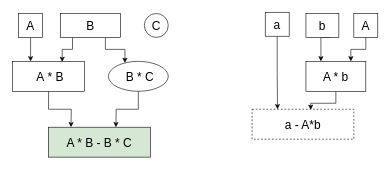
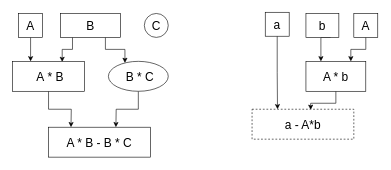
(99, 143) -> (99, 143)
